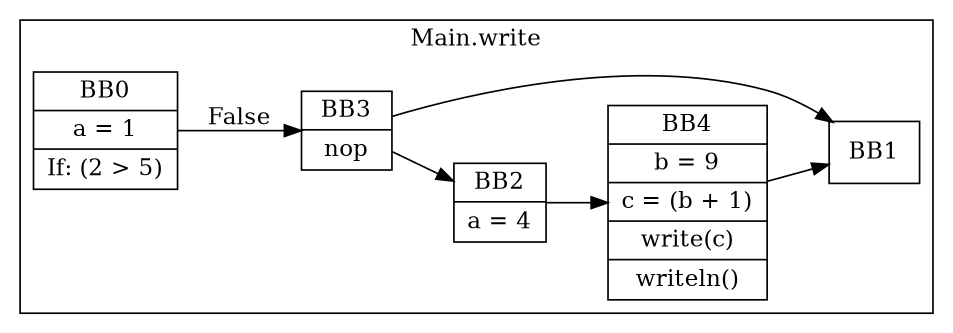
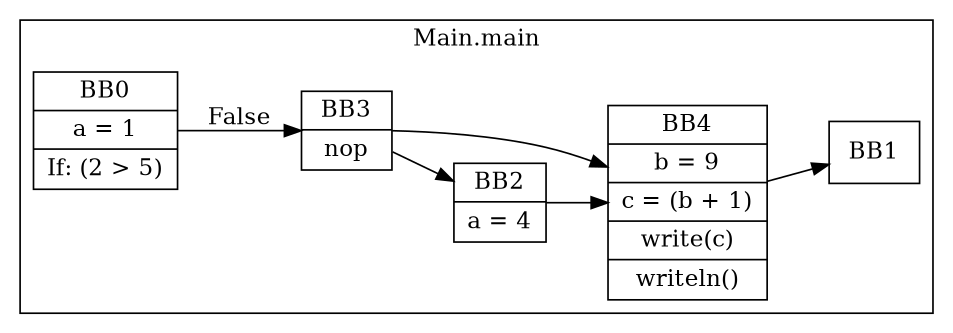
(477, 39) -> (477, 39)
(606, 77) -> (493, 138)
